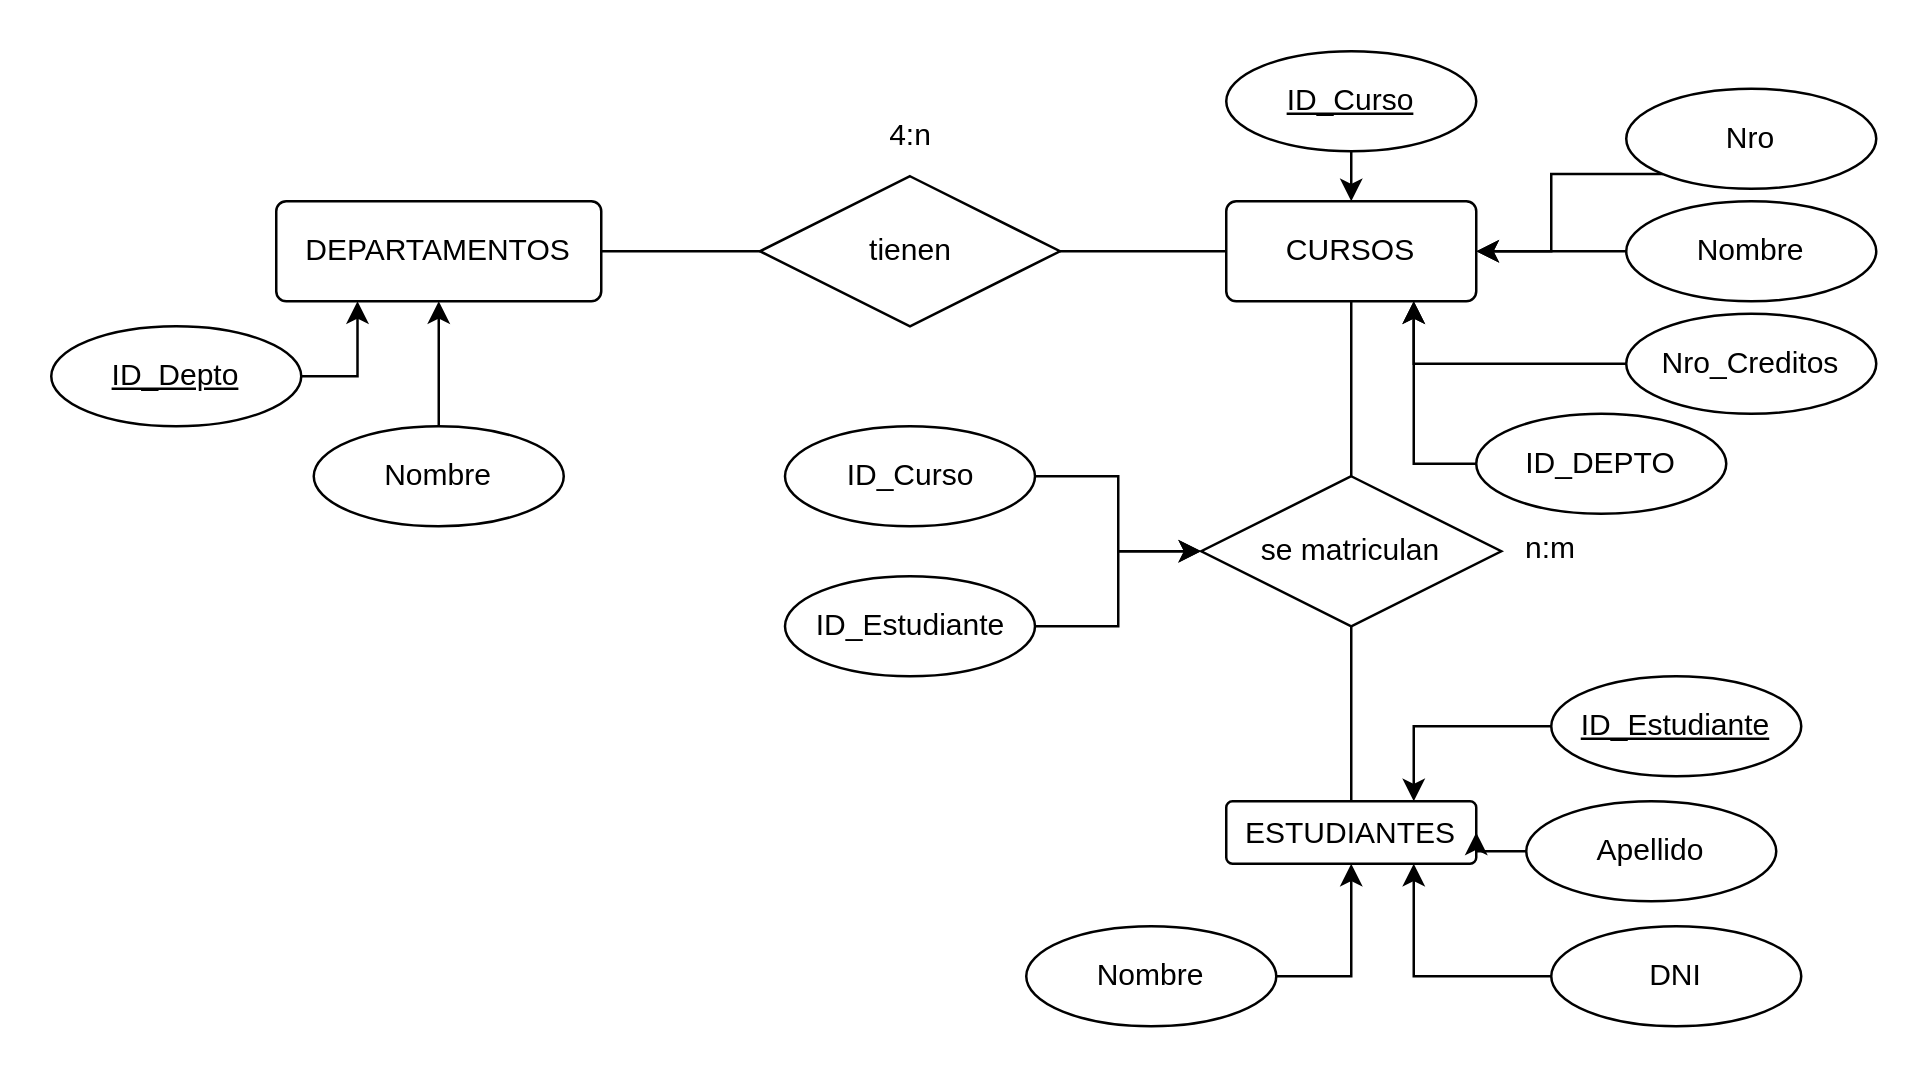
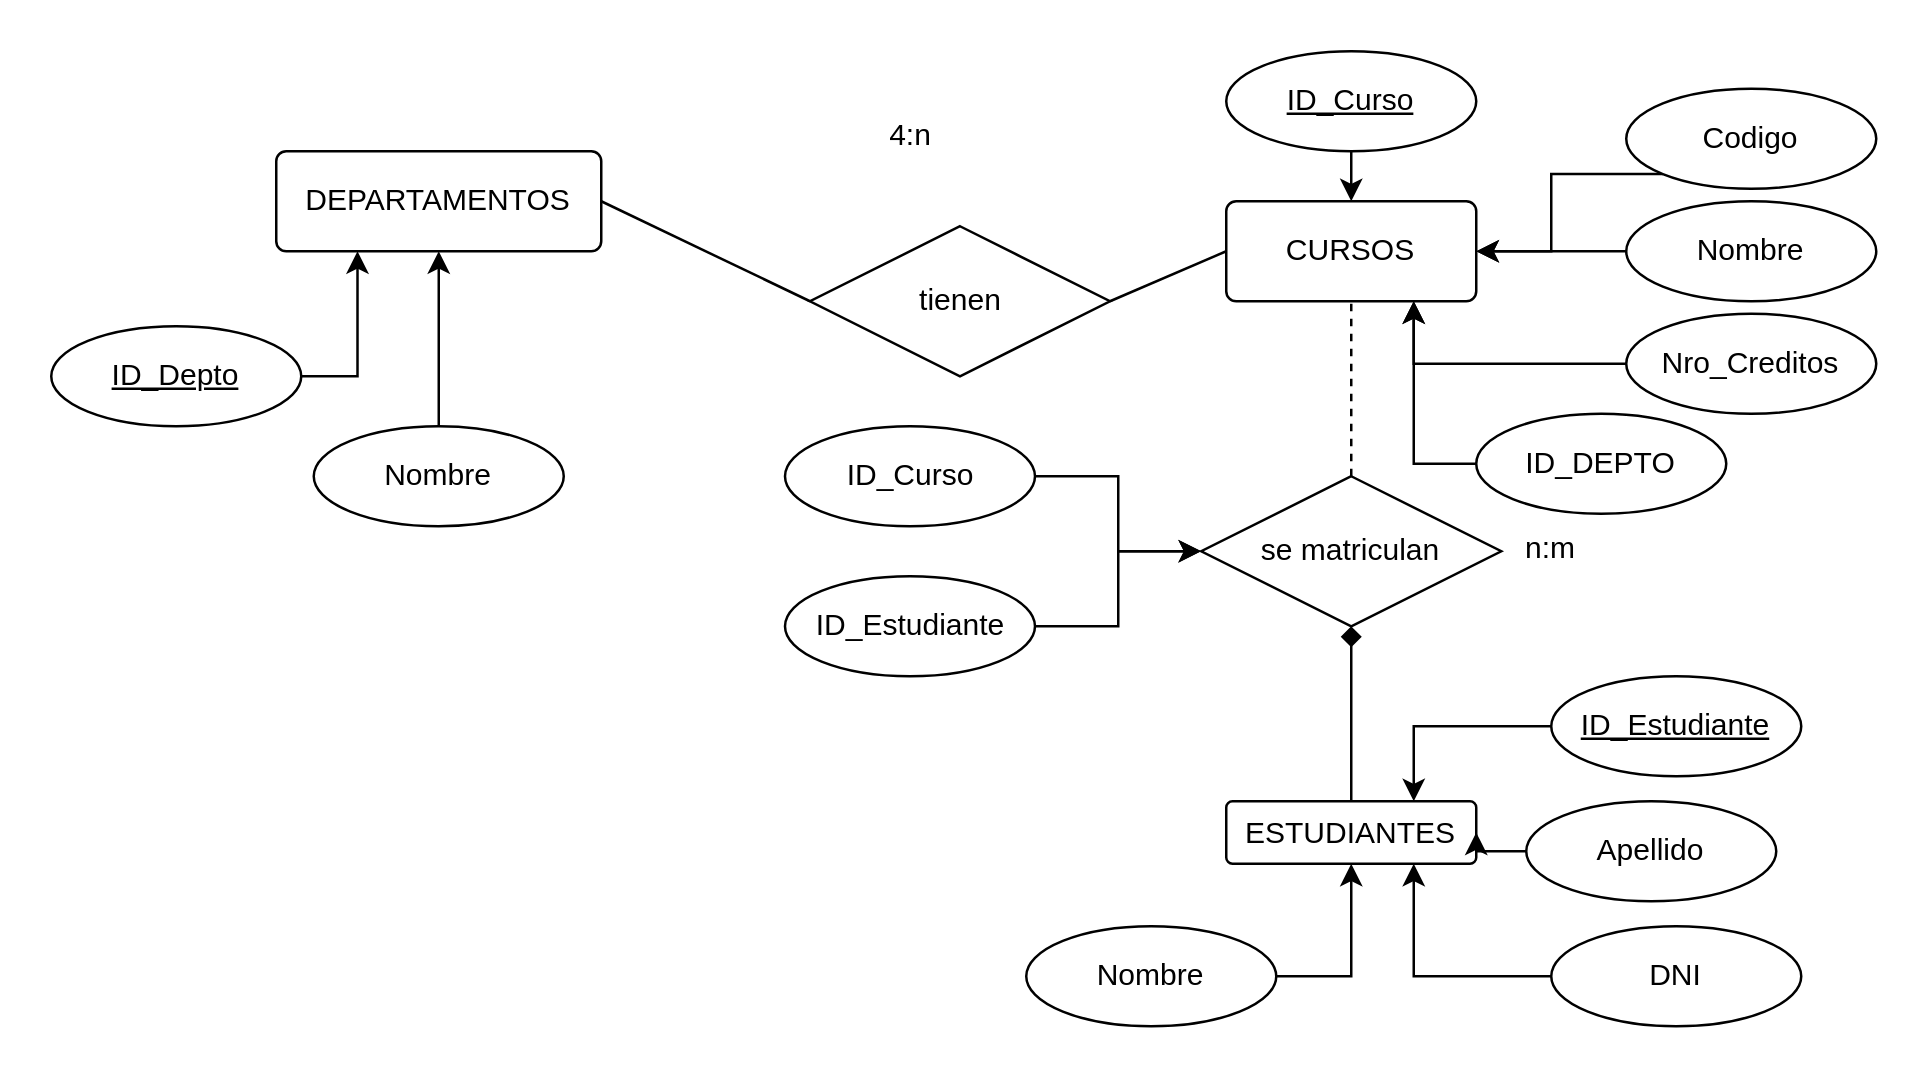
(1751, 139) -> (1751, 139)
(439, 251) -> (439, 201)
(910, 251) -> (960, 301)
(1351, 386) -> (1351, 386)
(1351, 637) -> (1351, 647)
